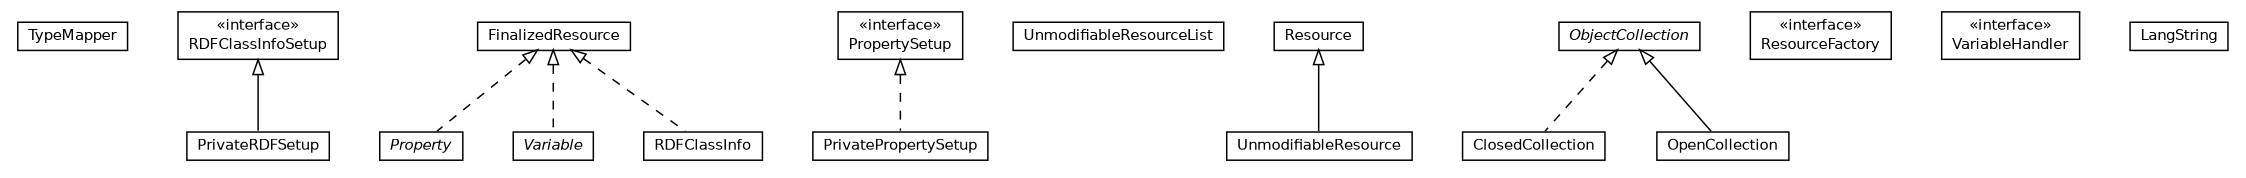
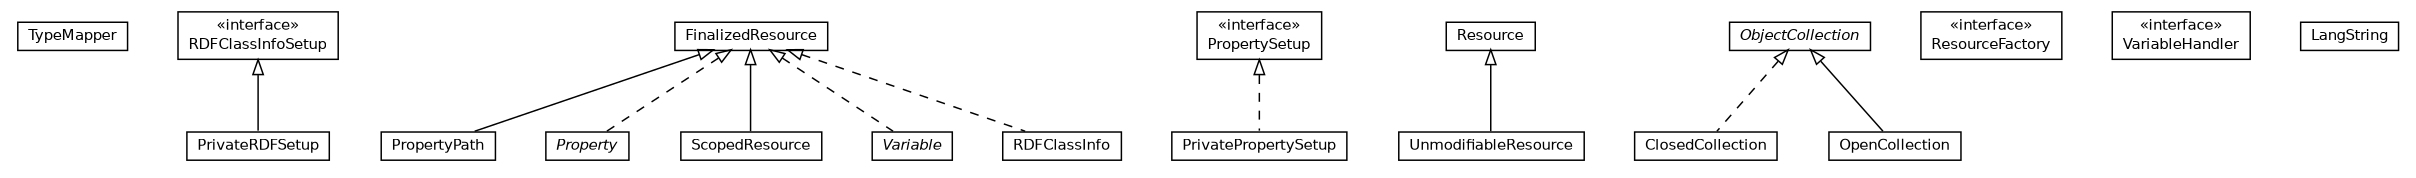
(1118, 36) -> none
none -> (438, 145)
none -> (751, 145)
